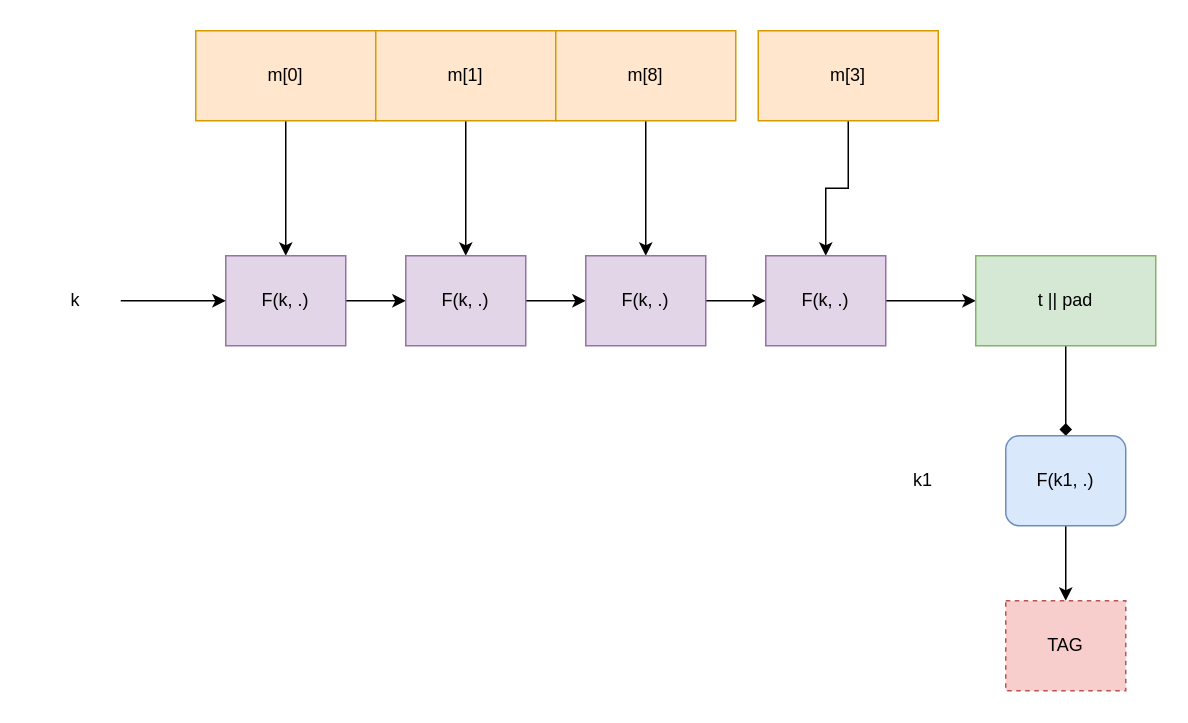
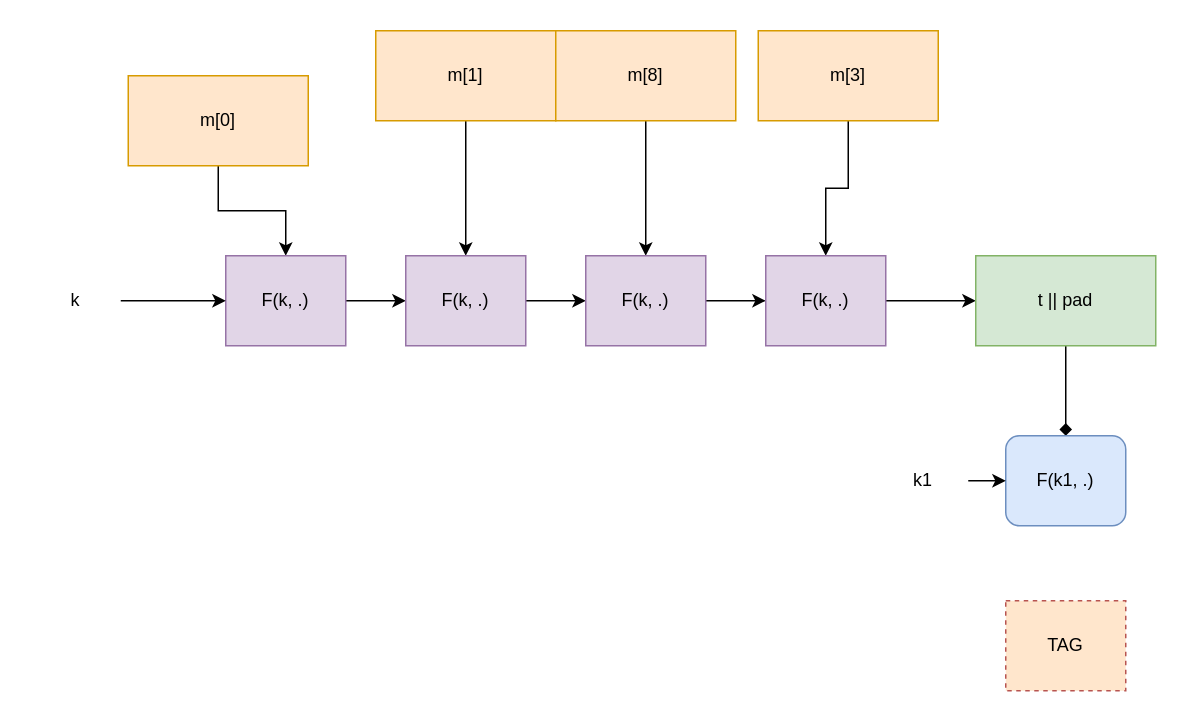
(286, 76) -> (218, 121)
none -> (992, 481)
(1066, 558) -> none
(1066, 646) -> (1066, 646)
